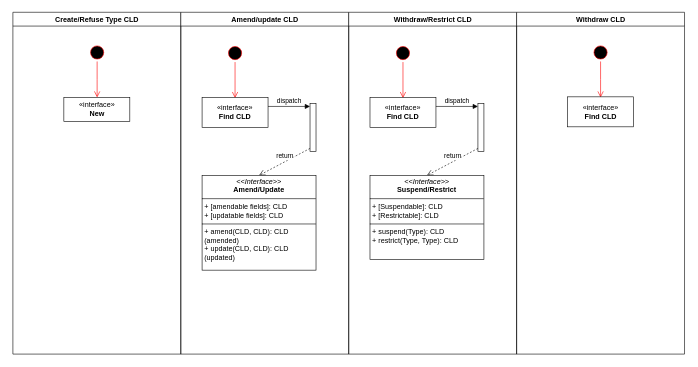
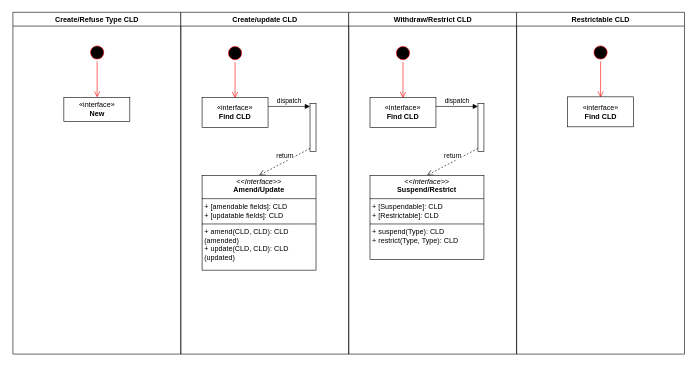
(265, 20) -> (265, 20)
(601, 20) -> (601, 20)
